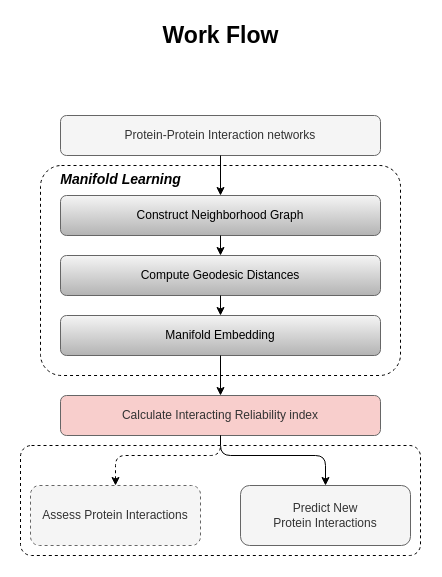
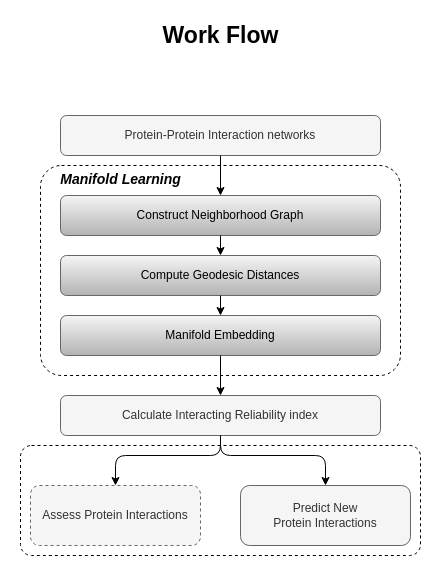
(221, 416) -> (221, 416)
(161, 456) -> (161, 456)
